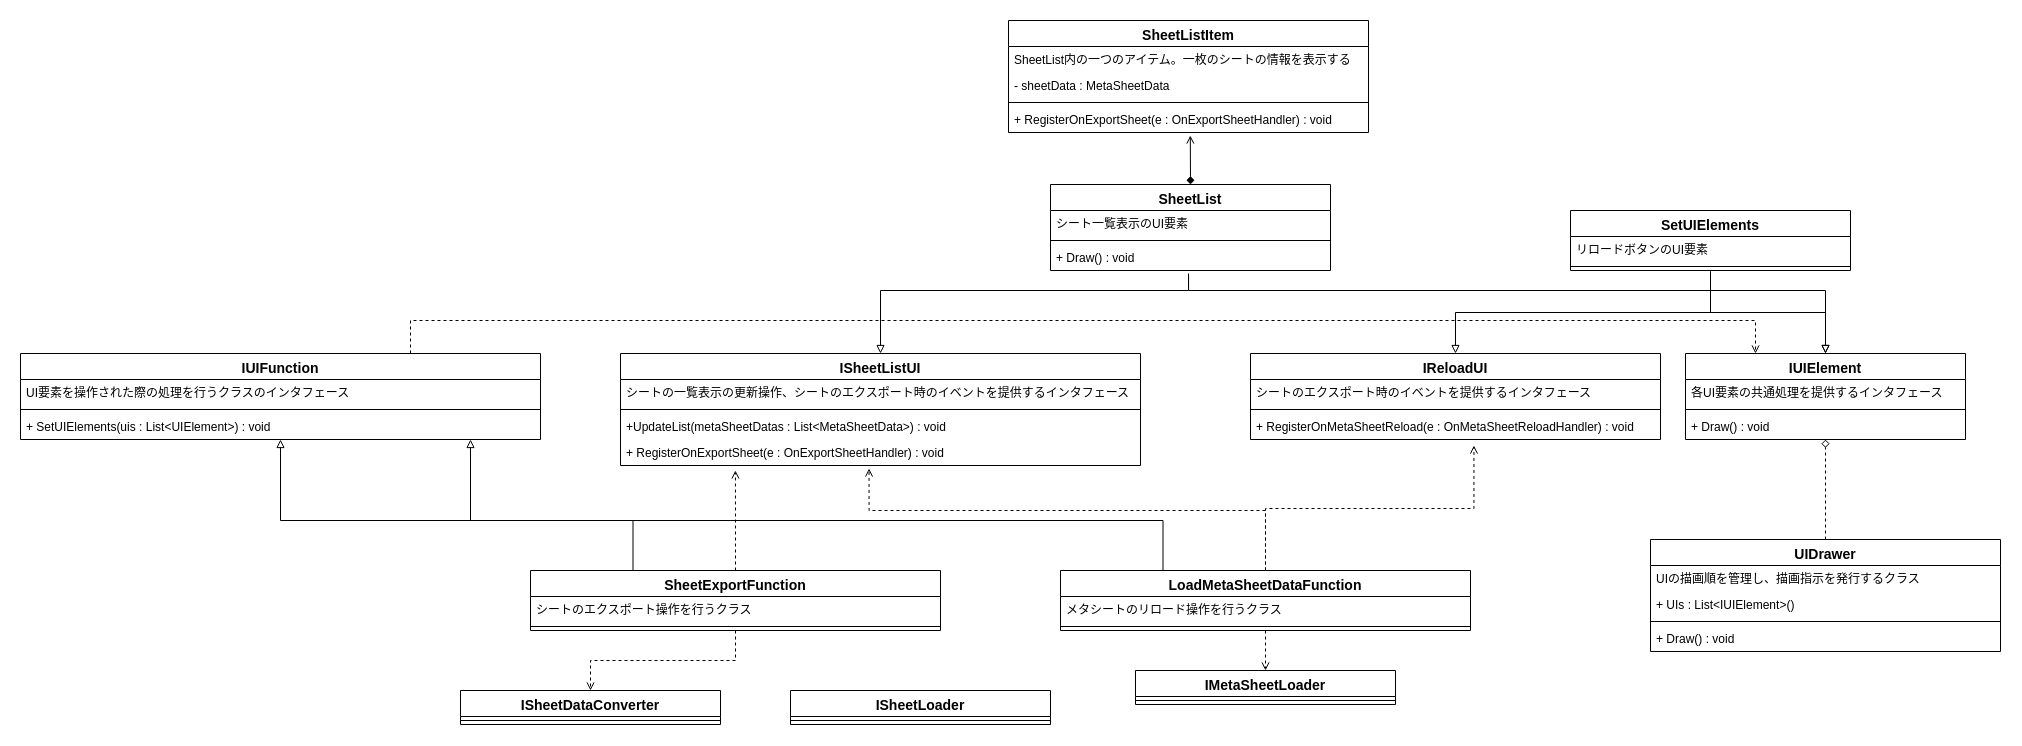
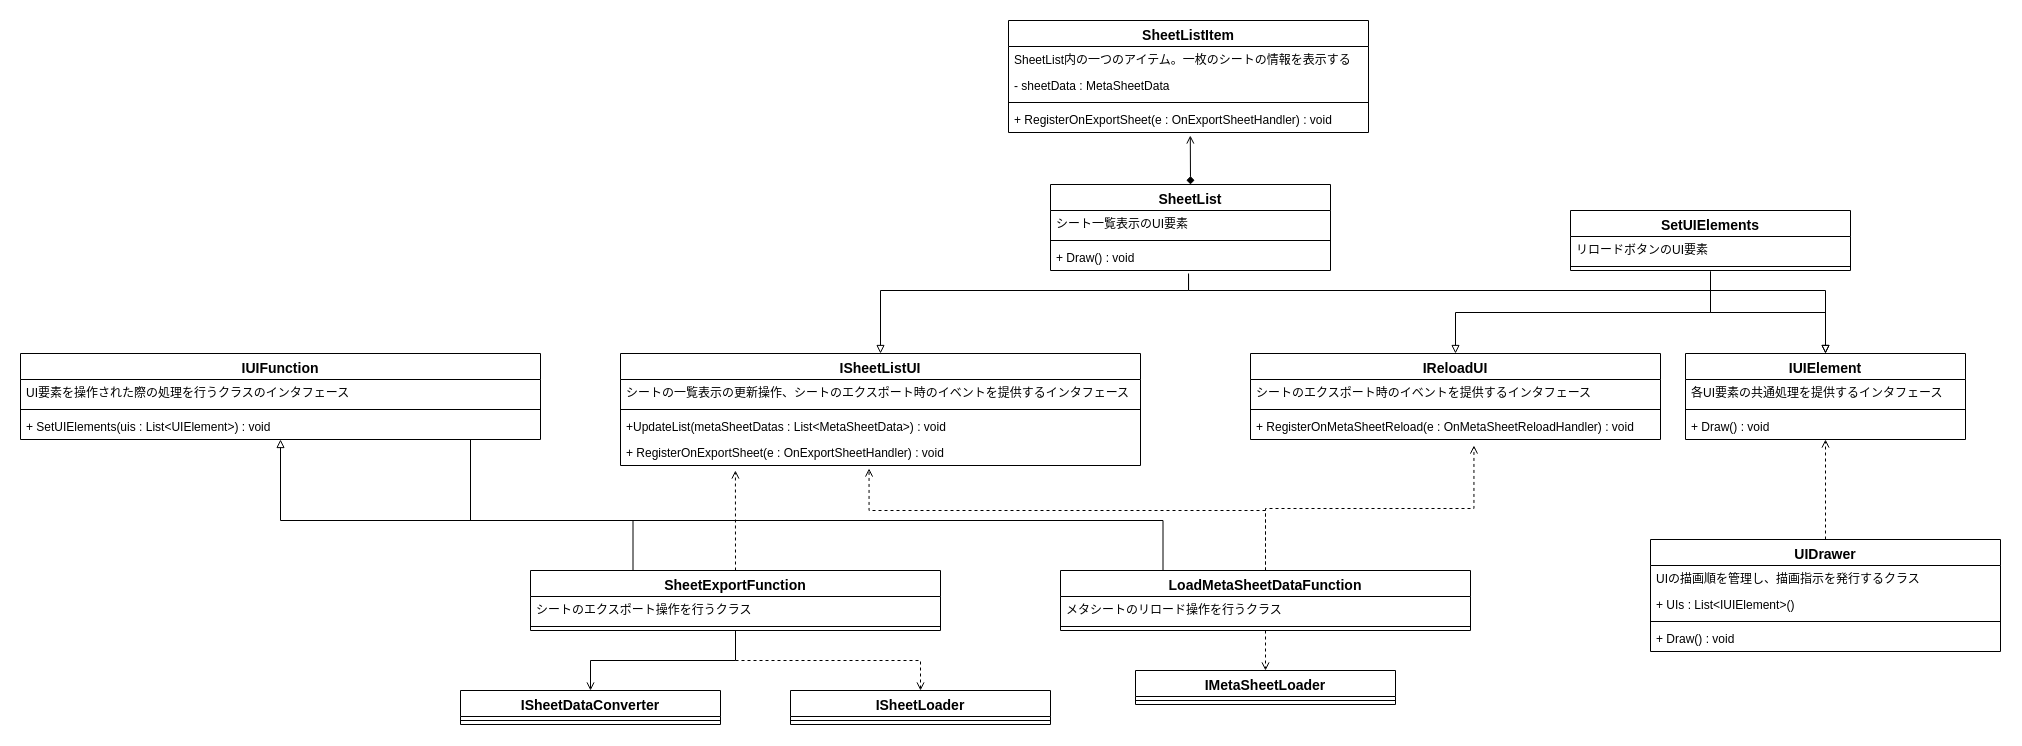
(1082, 321) -> none
(1826, 448) -> (1826, 445)
(471, 449) -> (471, 446)
(649, 661) -> (649, 661)
none -> (843, 661)
